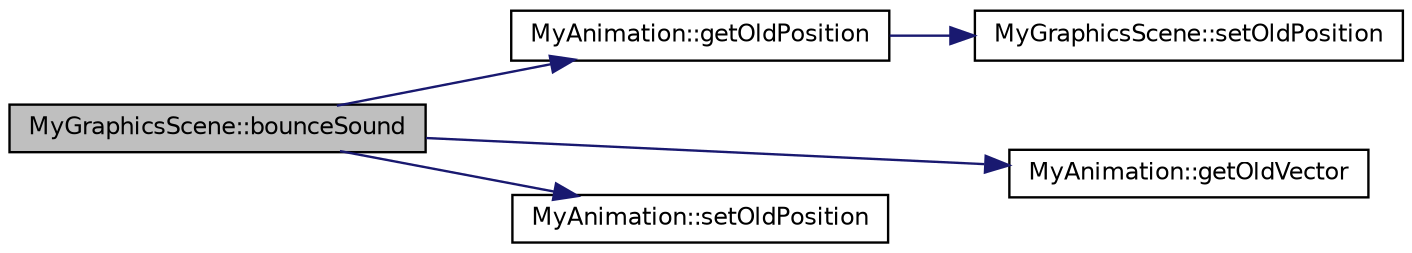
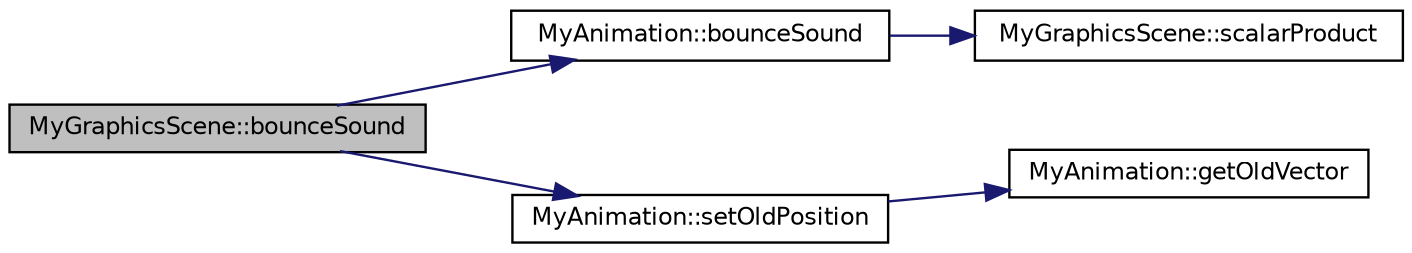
(700, 36) -> (700, 36)
(1189, 36) -> (1189, 36)
(705, 151) -> (937, 197)
